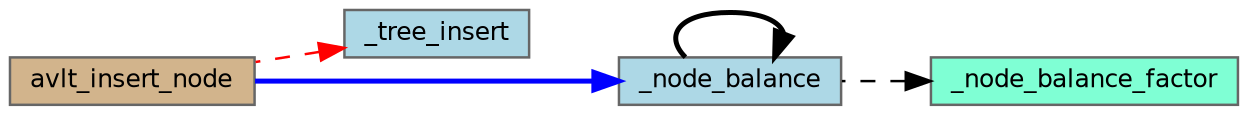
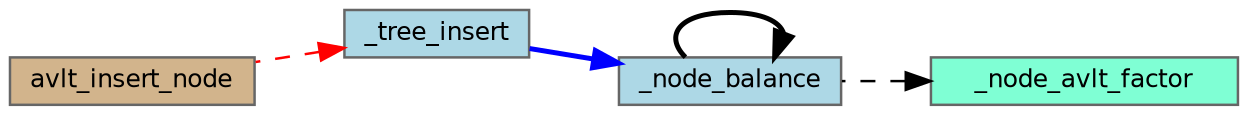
(424, 81) -> (562, 54)
(1084, 81) -> (1084, 81)
